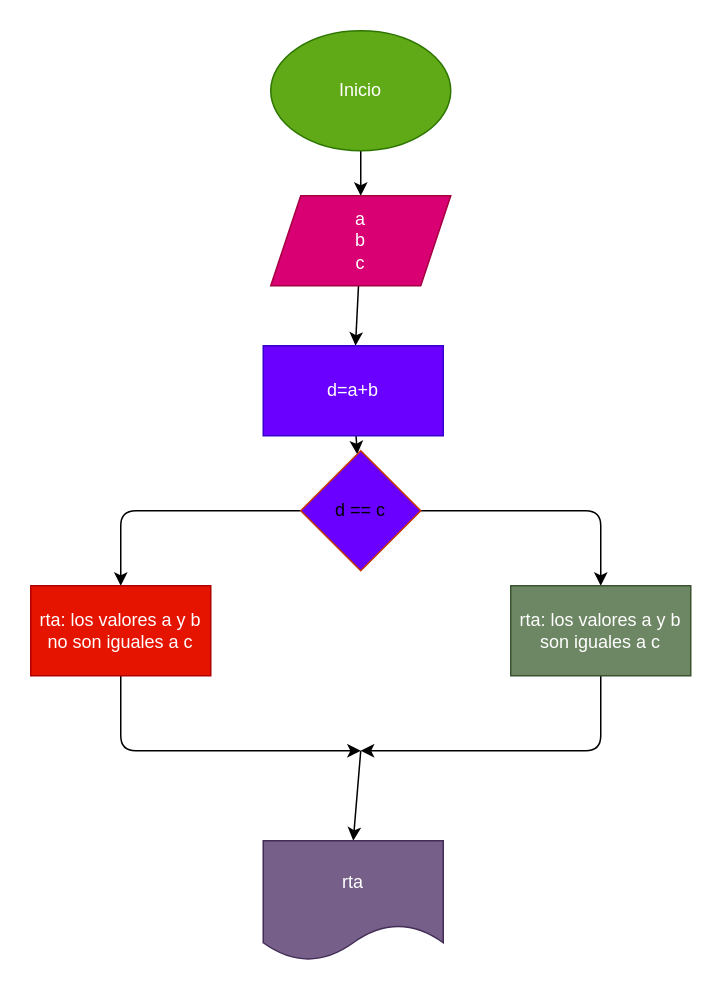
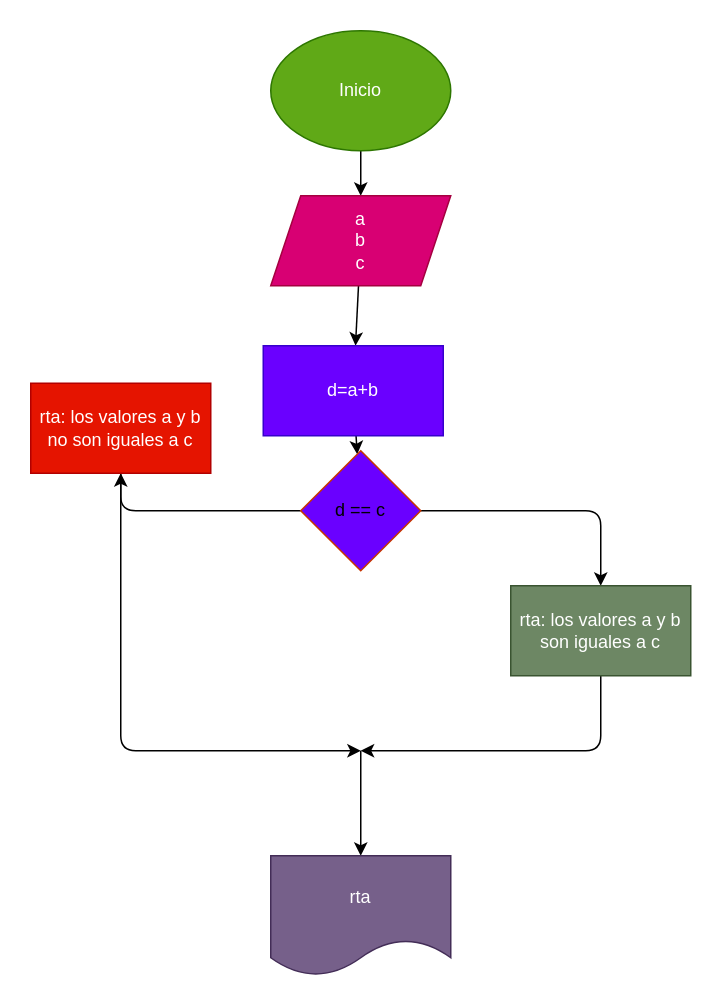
(121, 631) -> (121, 428)
(353, 901) -> (361, 916)
